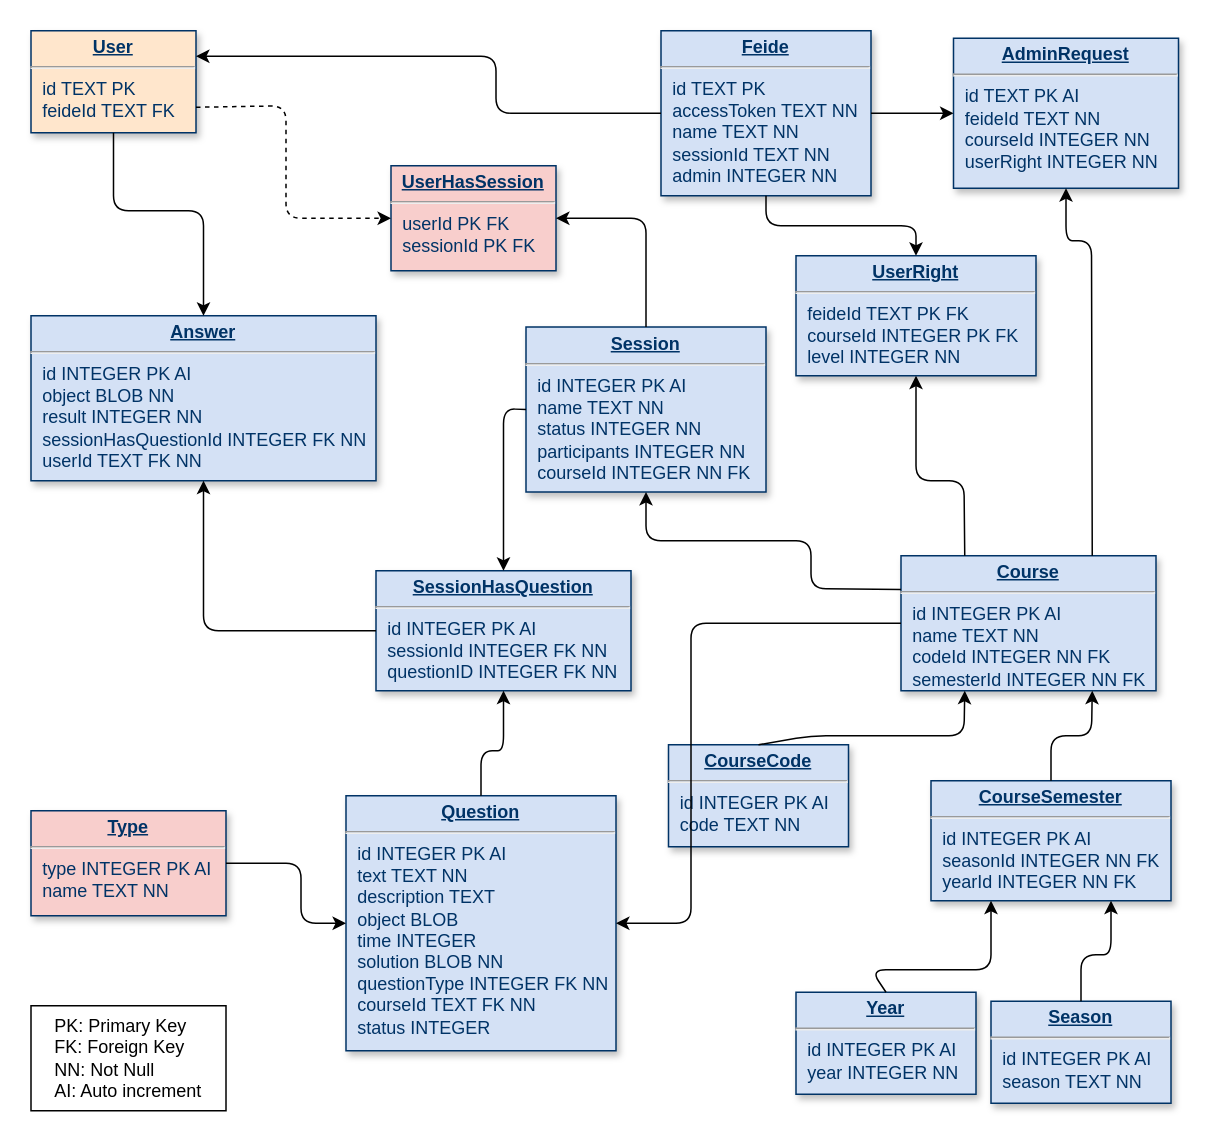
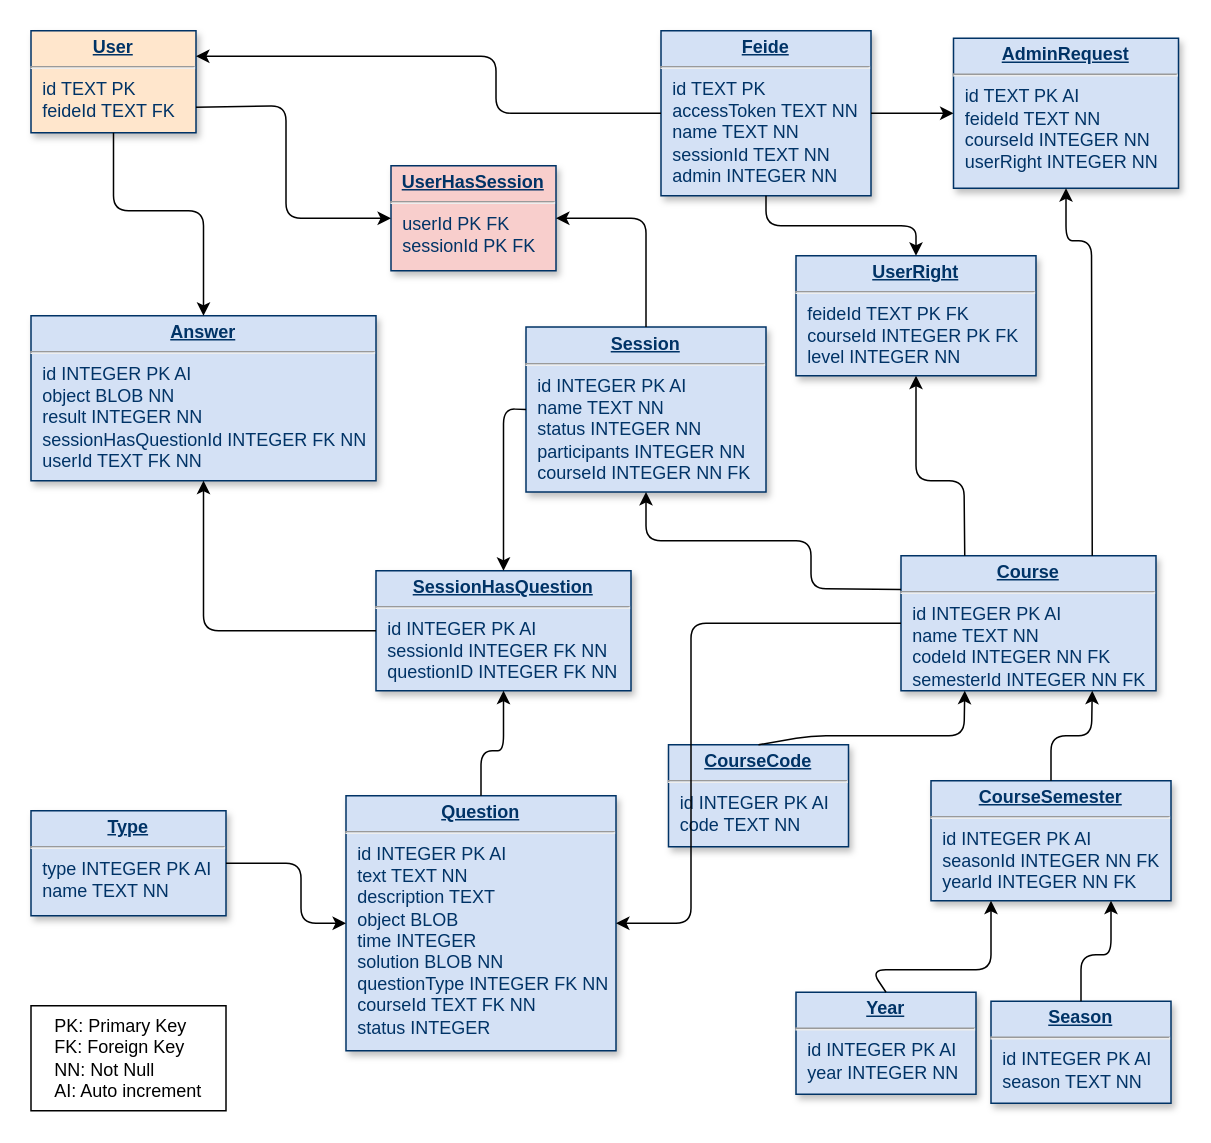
(286, 166) -> (286, 166)
(128, 863) -> (128, 863)
